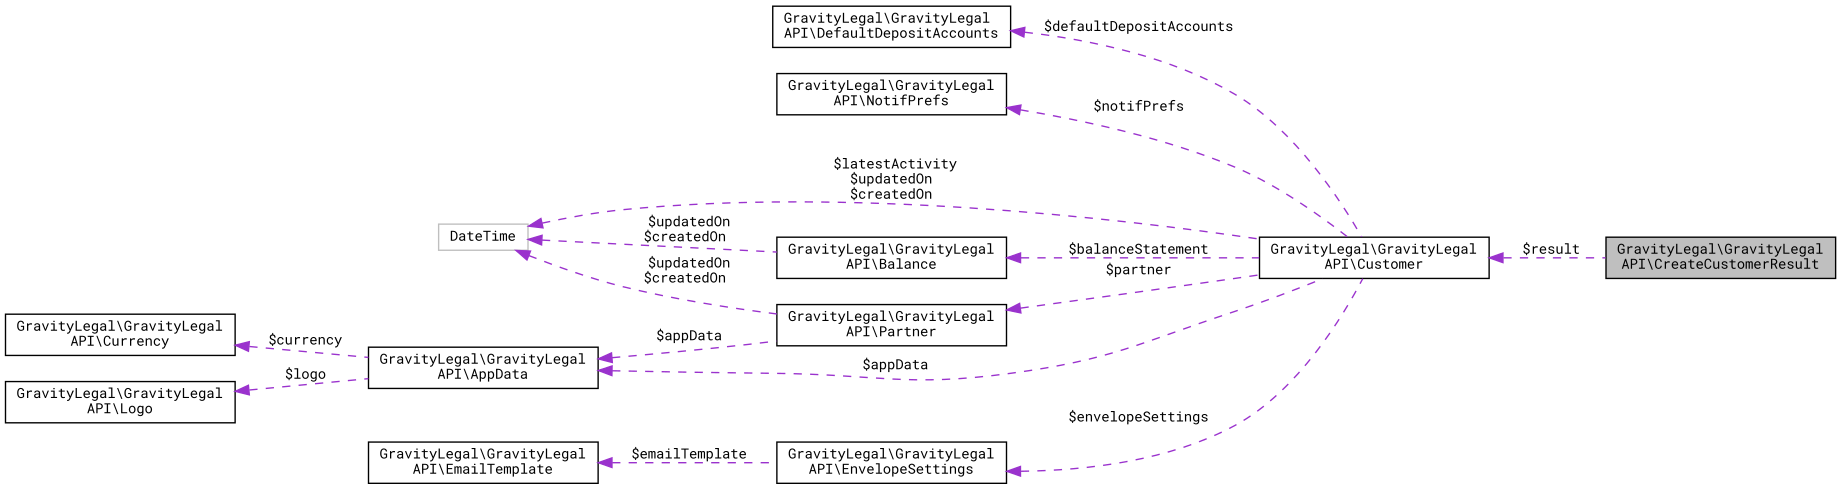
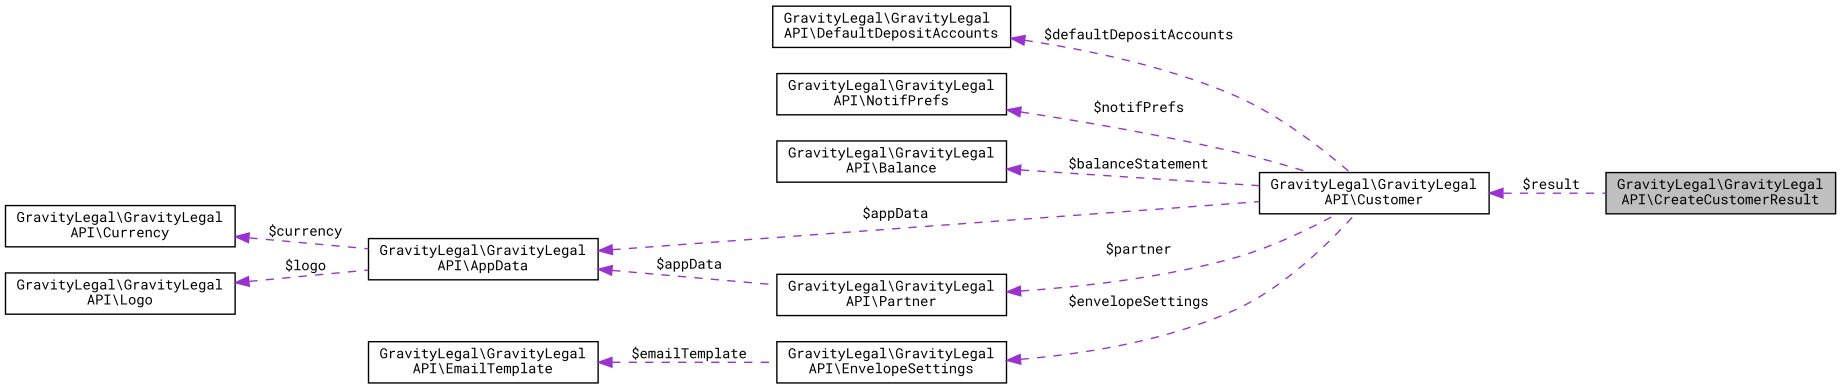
(483, 237) -> none
